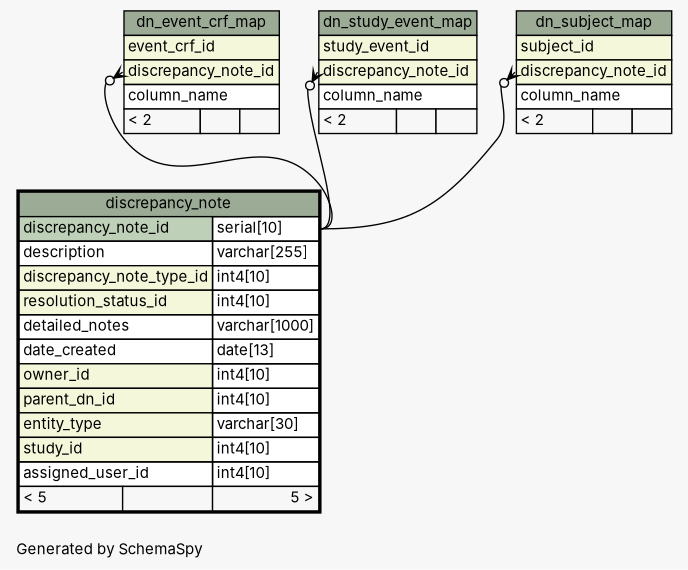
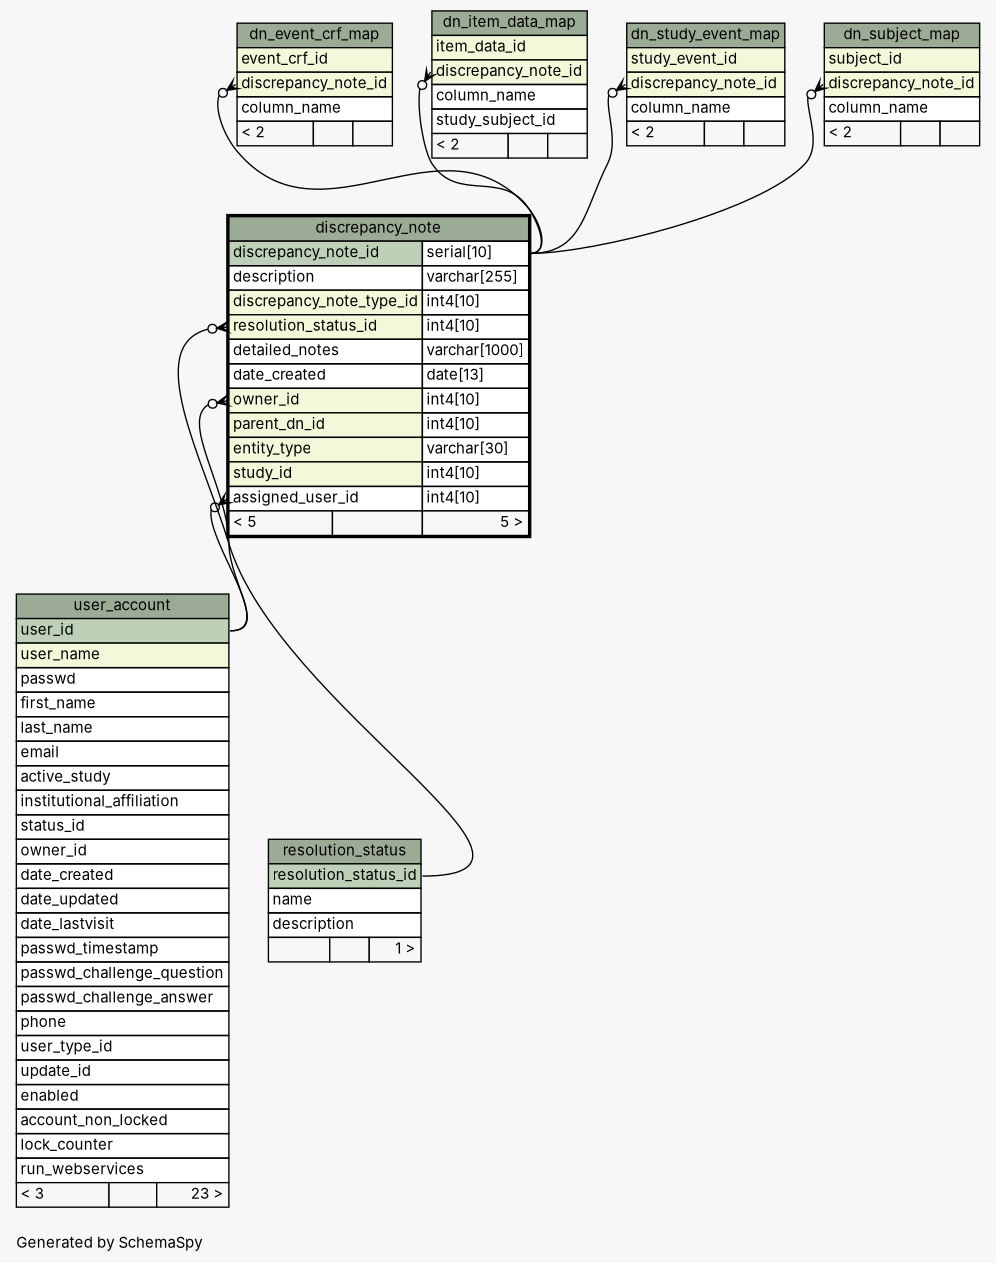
none -> (510, 84)
none -> (123, 901)
none -> (345, 901)
